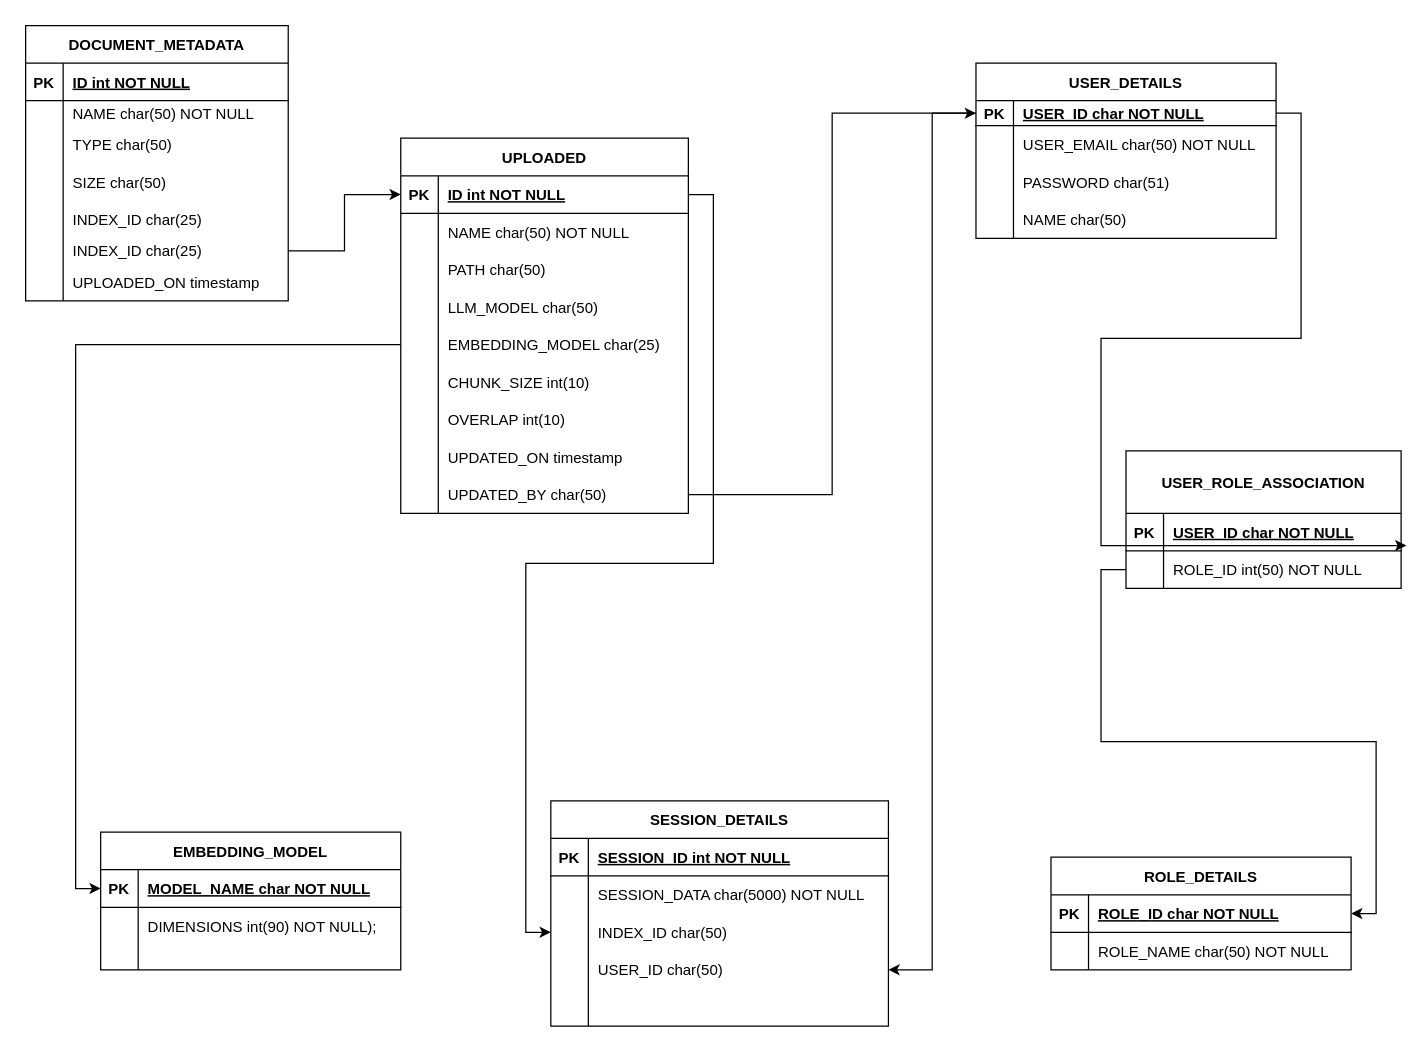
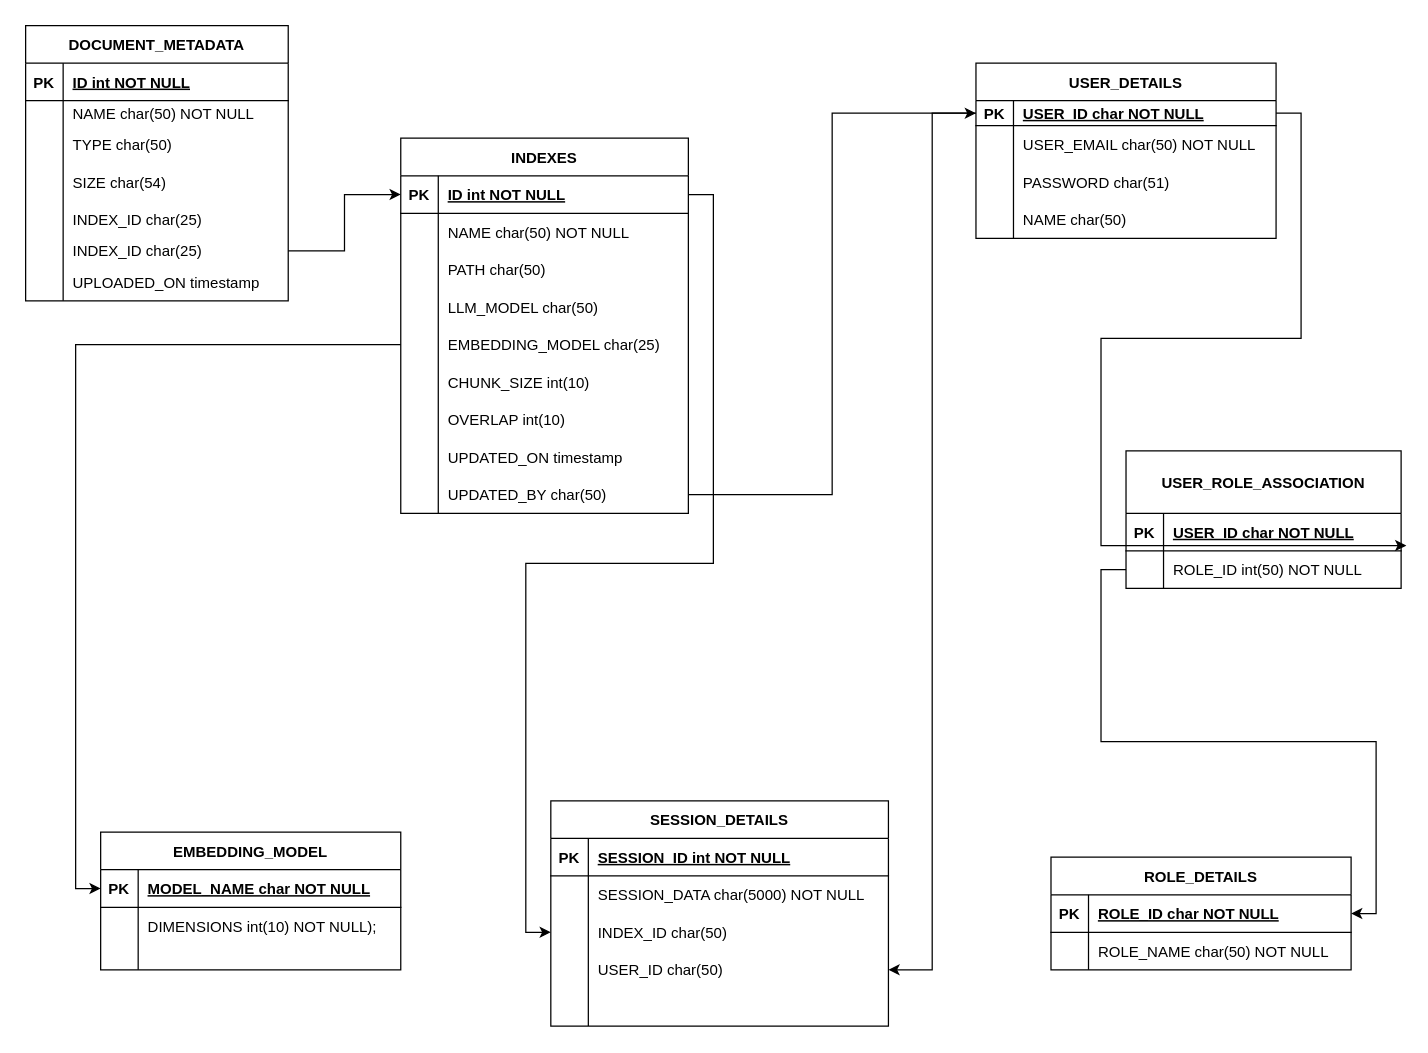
(544, 158) -> (544, 158)
(125, 183) -> (125, 183)
(260, 926) -> (260, 926)
